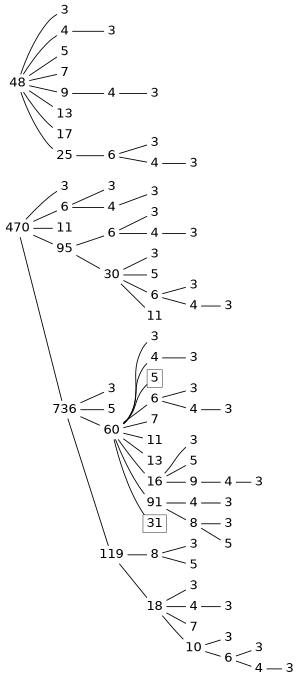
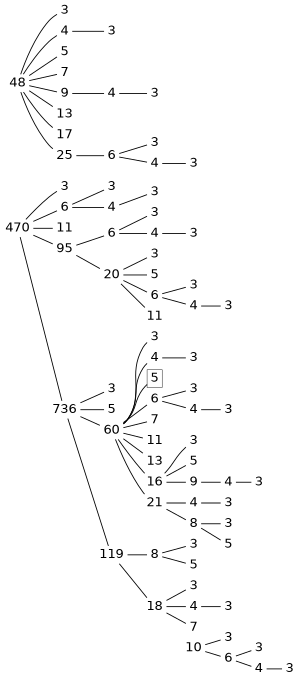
(112, 275) -> (112, 275)
(155, 503) -> (155, 503)
(155, 524) -> none
(173, 628) -> none
